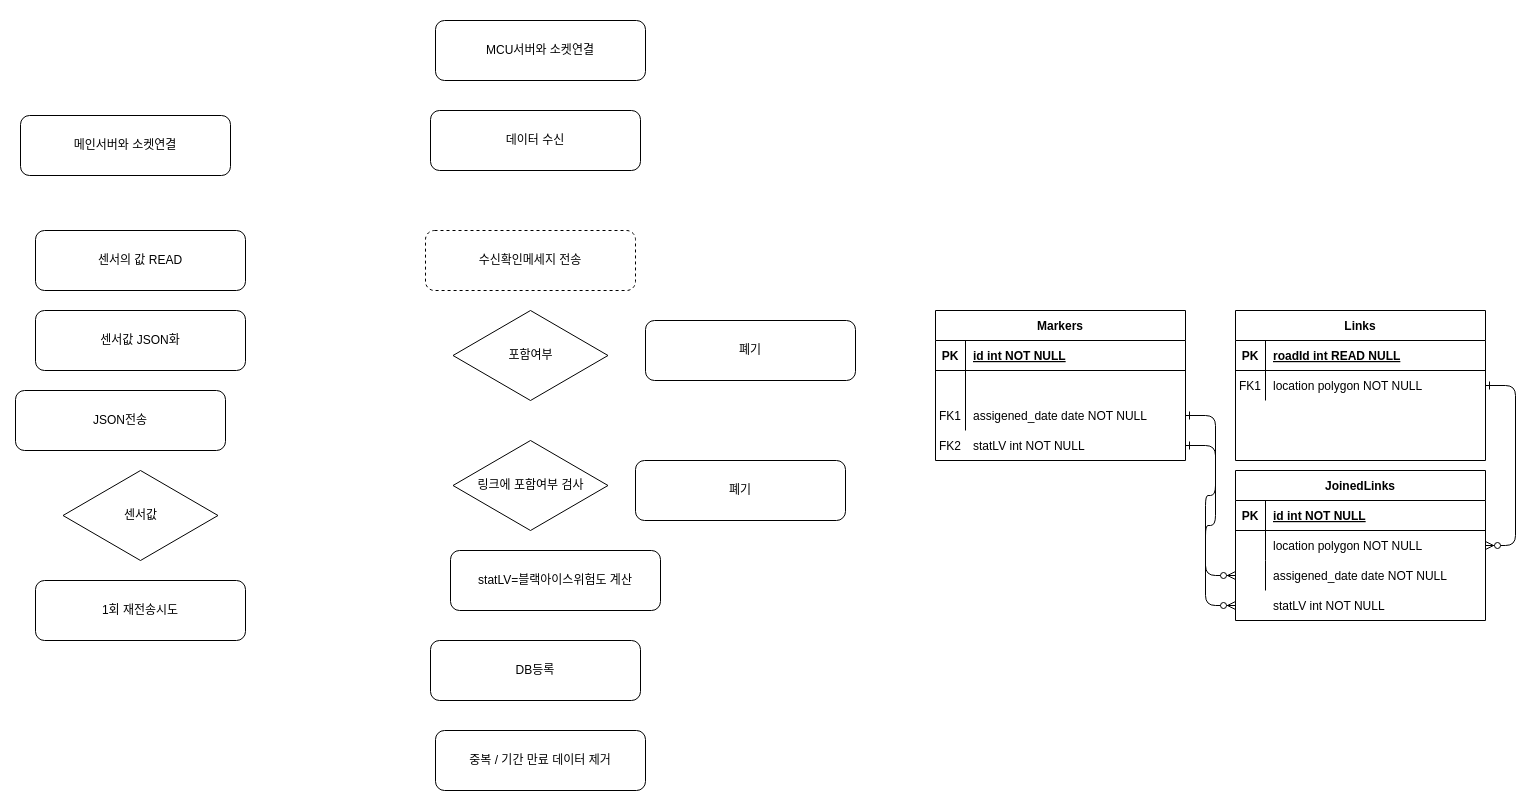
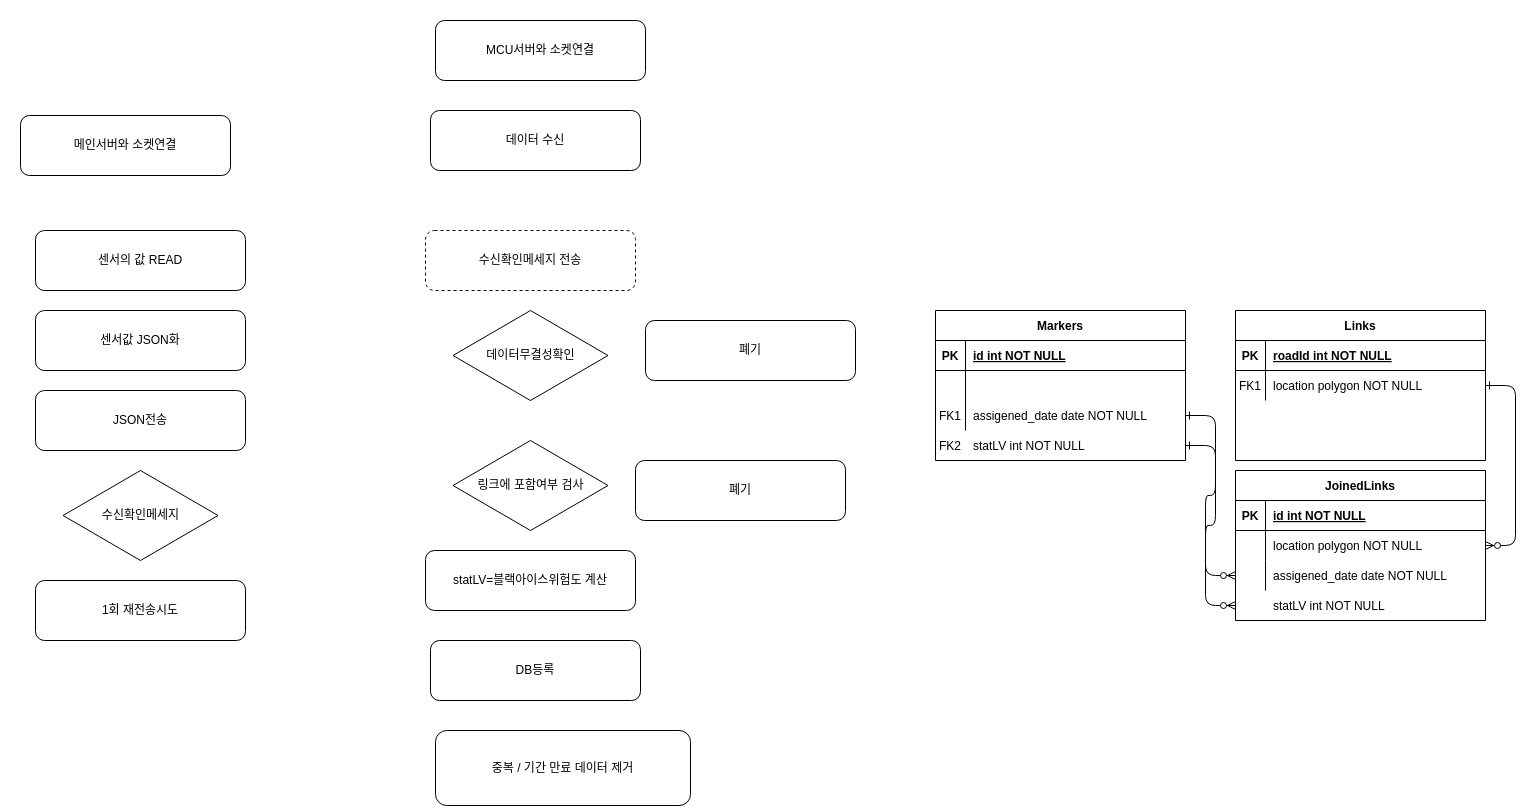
(531, 356) -> (531, 356)
(1336, 356) -> (1332, 356)
(121, 421) -> (141, 421)
(141, 516) -> (141, 516)
(556, 581) -> (531, 581)
(541, 761) -> (563, 768)
